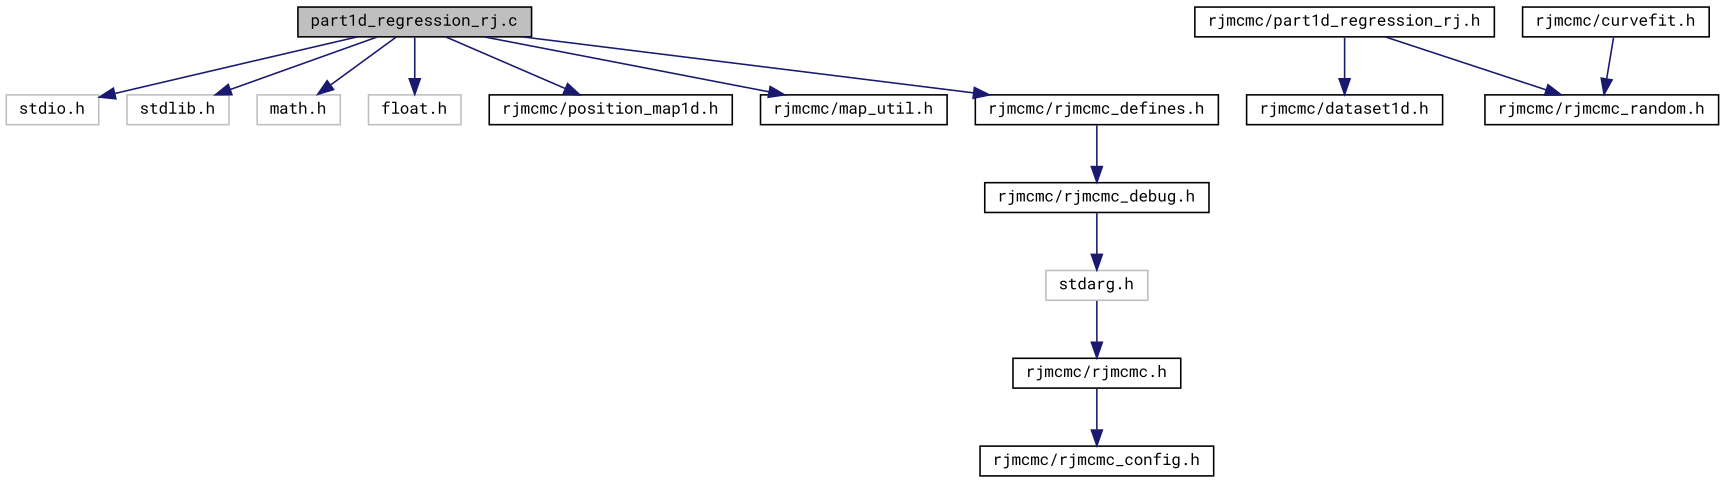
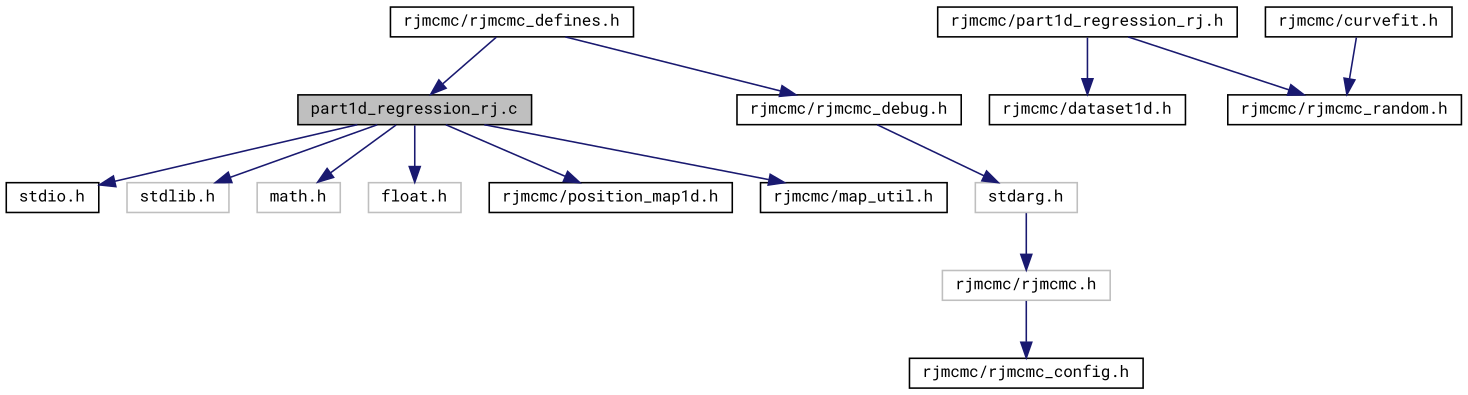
(748, 65) -> (470, 60)
(53, 110) -> (53, 198)
(1097, 373) -> (1026, 285)
